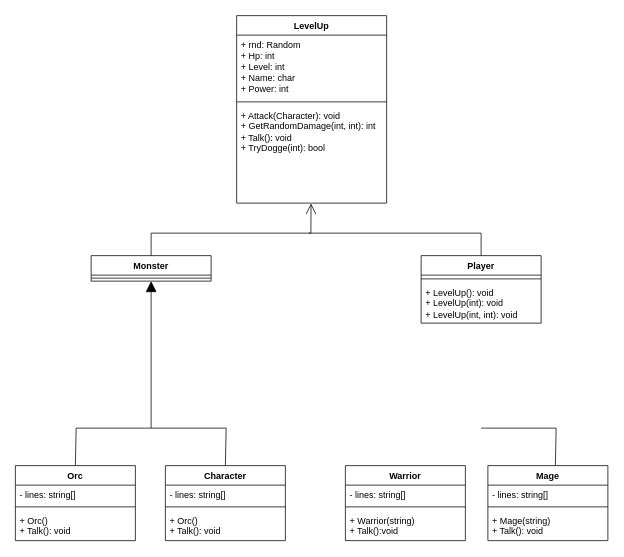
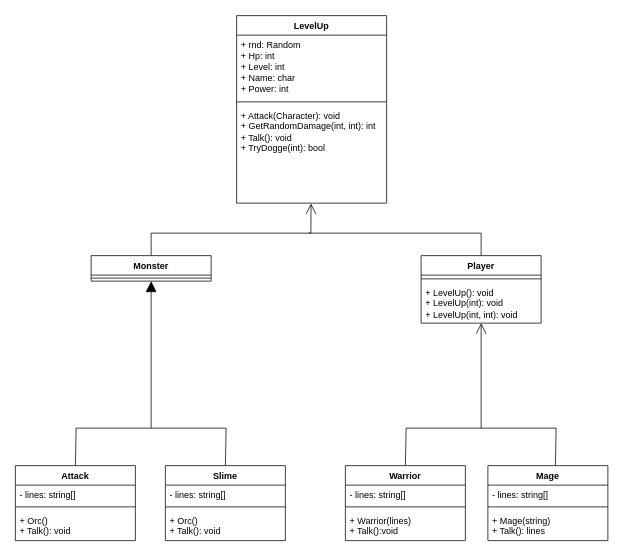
none -> (476, 428)
(75, 476) -> (75, 476)
(225, 476) -> (225, 476)
(389, 526) -> (386, 526)
(525, 526) -> (525, 526)
